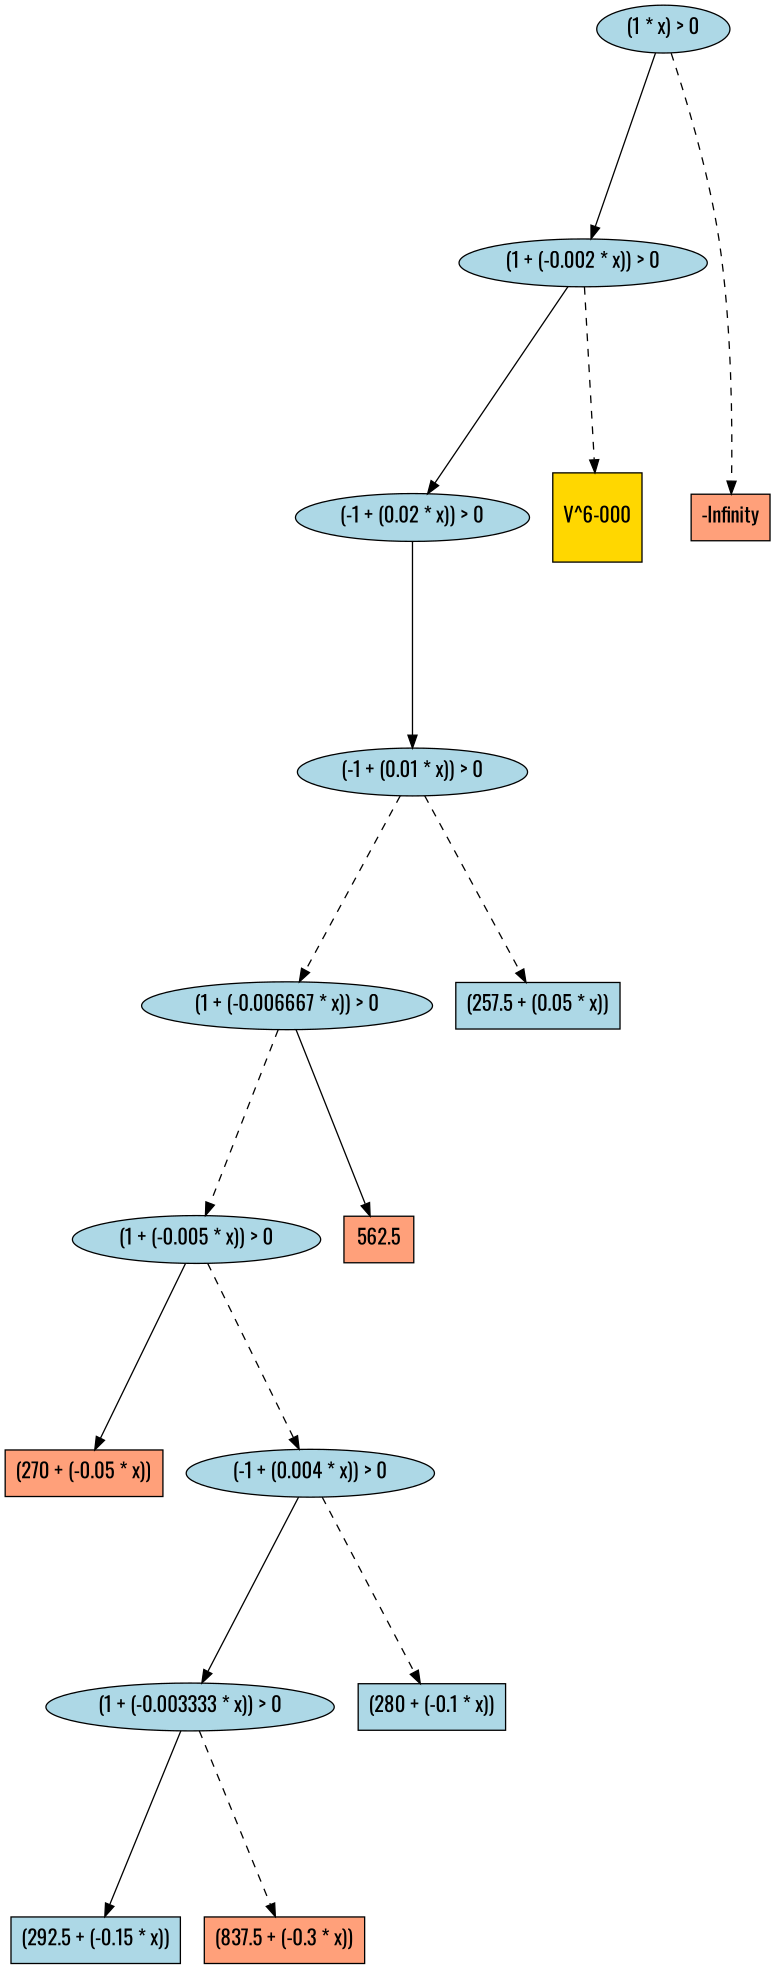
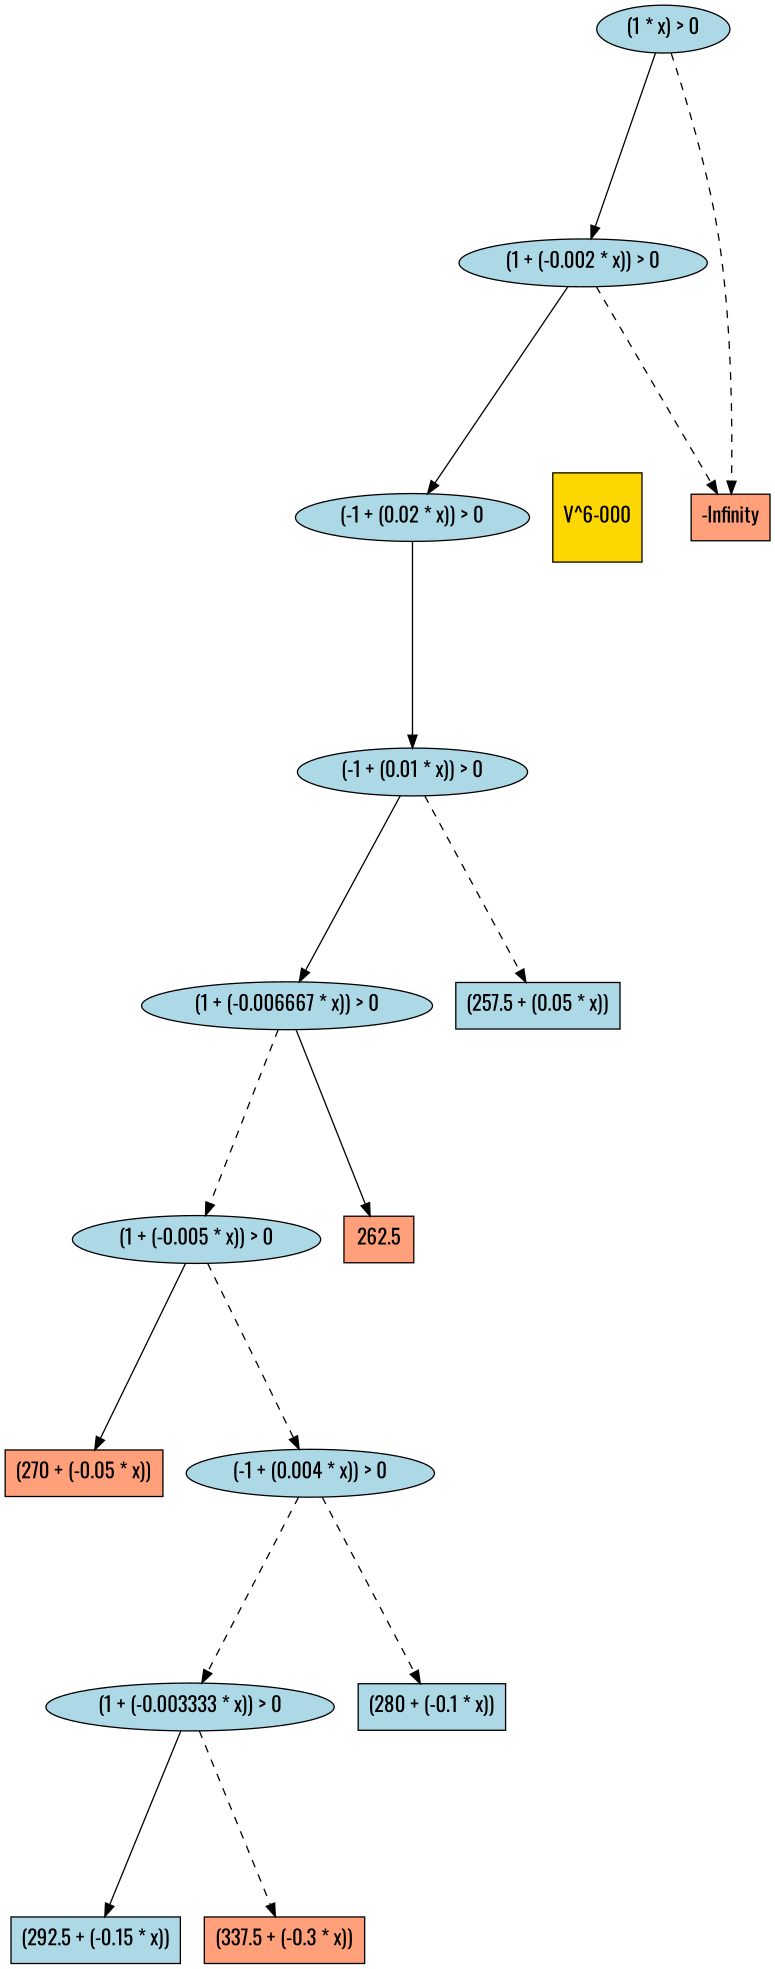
(589, 373) -> (654, 384)
(353, 883) -> (353, 883)
(379, 1239) -> (379, 1239)
(253, 1584) -> (253, 1584)
(284, 1940) -> (284, 1940)
